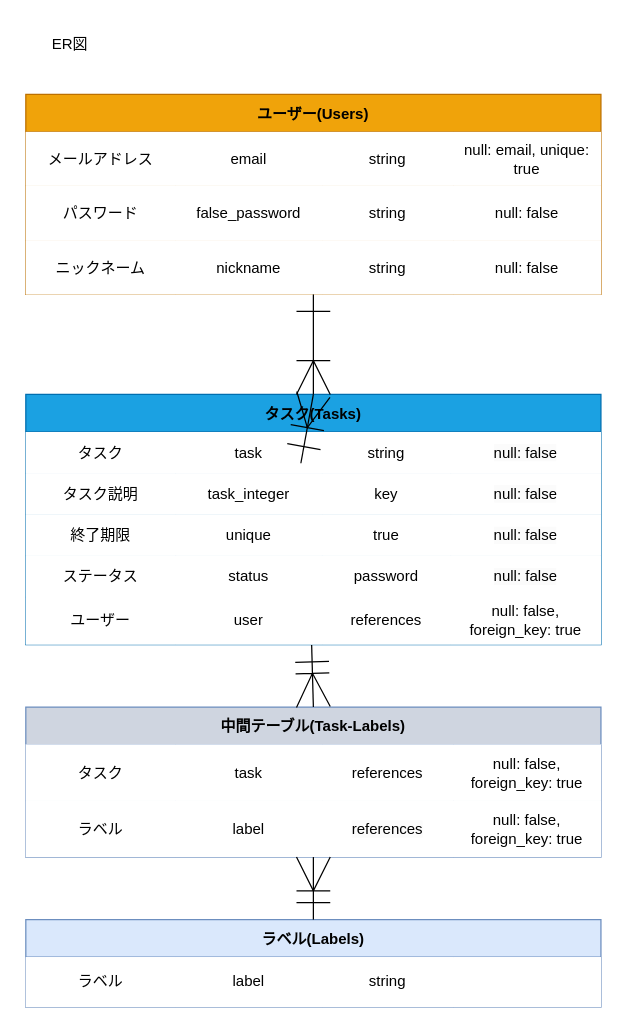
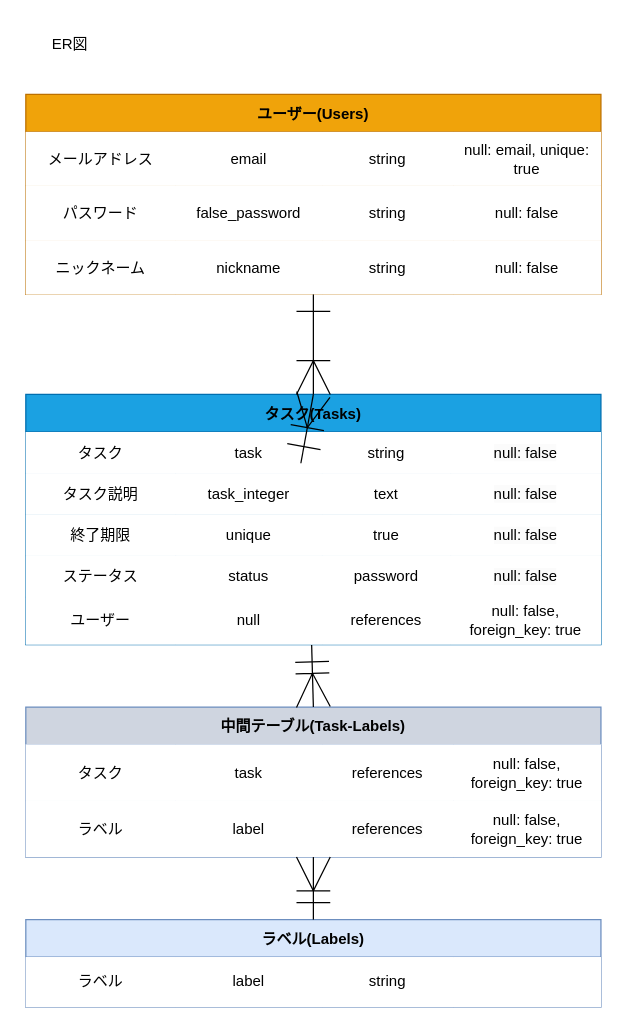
(386, 494) -> (386, 494)
(249, 621) -> (249, 621)
